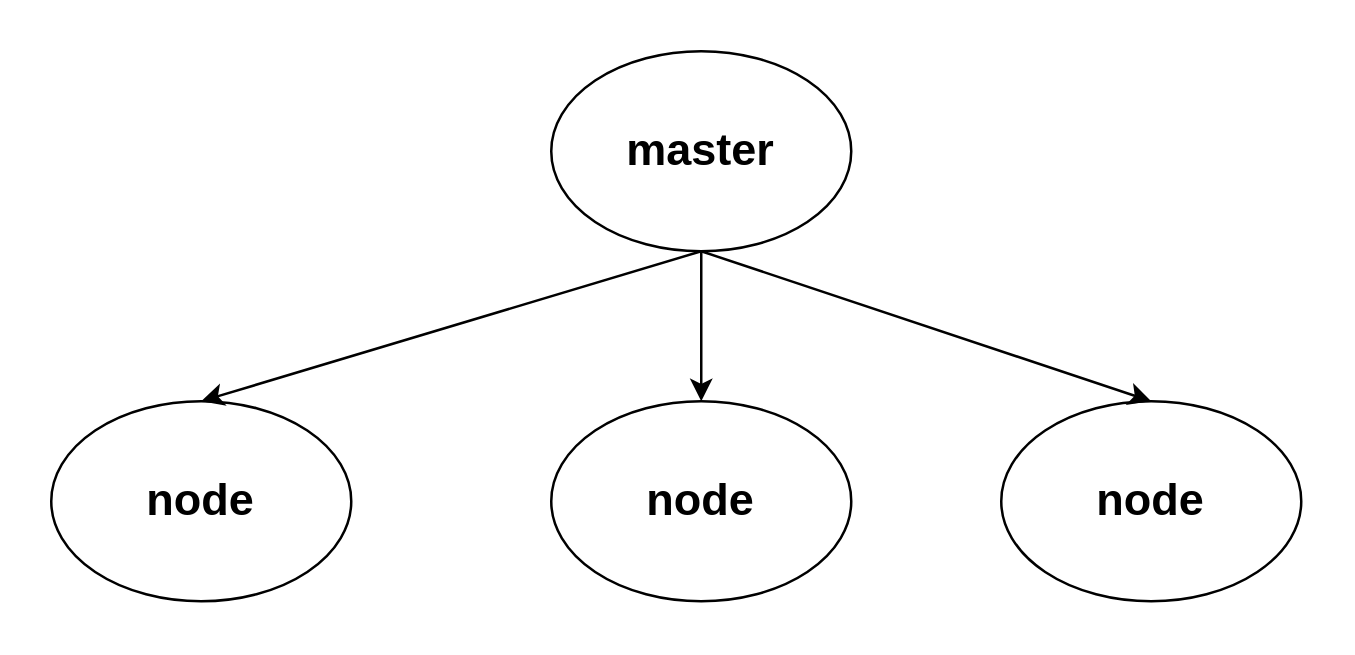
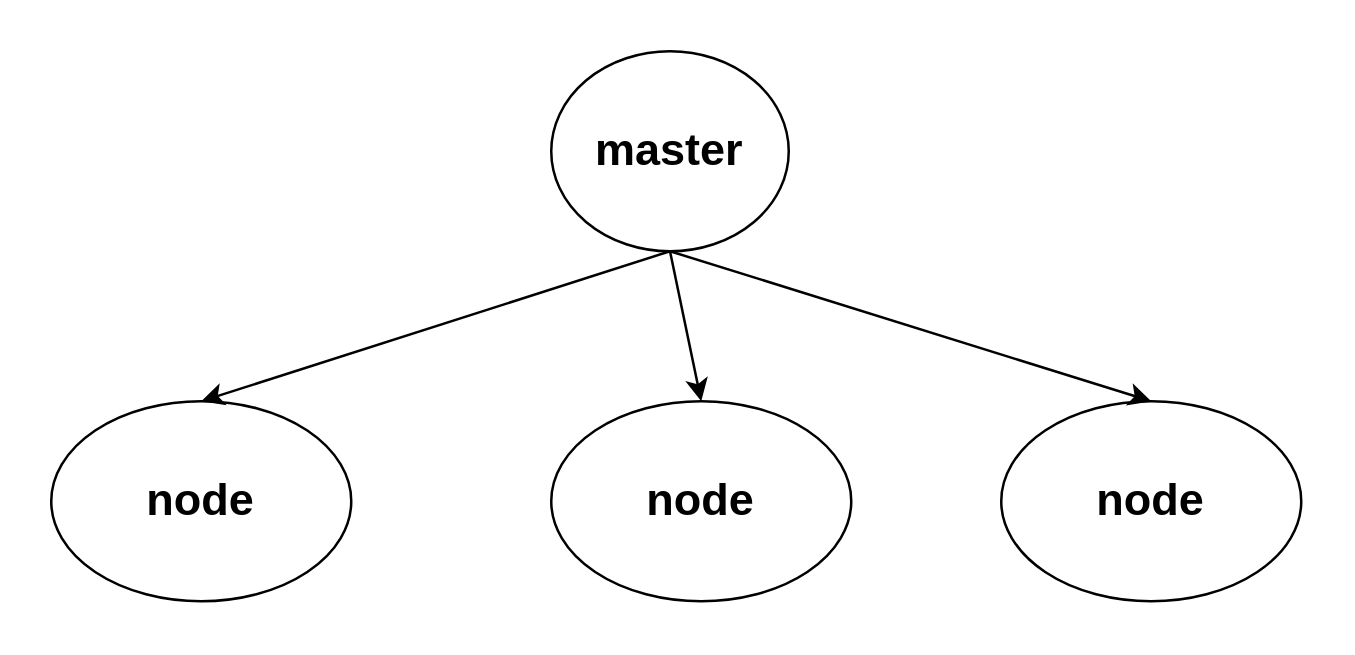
(701, 151) -> (670, 151)
